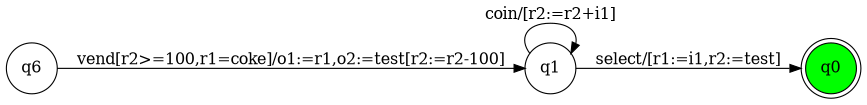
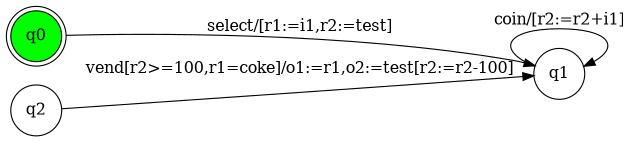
(32, 68) -> (36, 110)
(683, 68) -> (296, 38)
